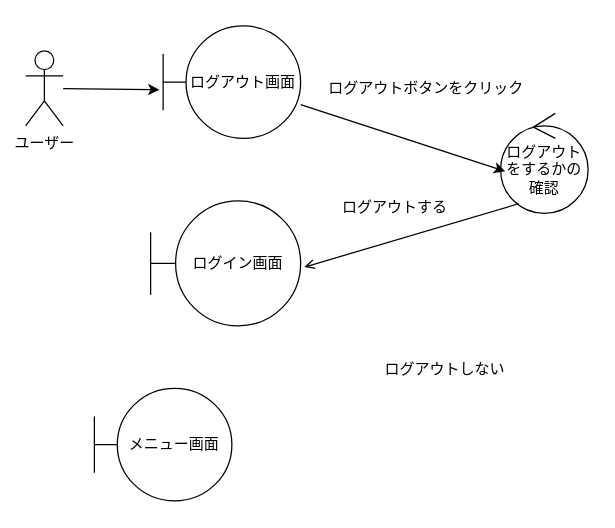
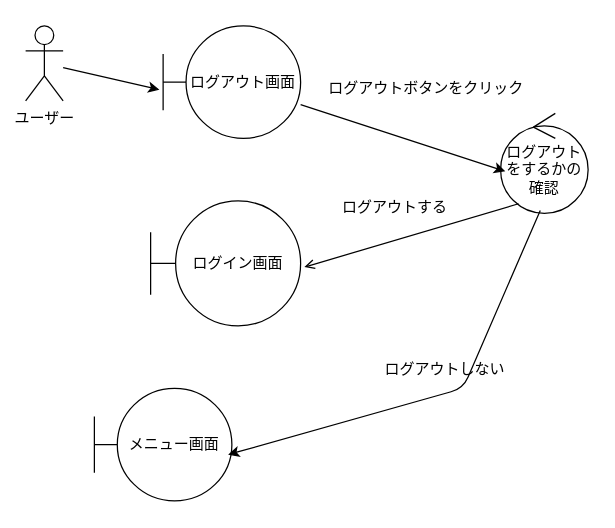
(44, 88) -> (44, 63)
none -> (440, 395)
